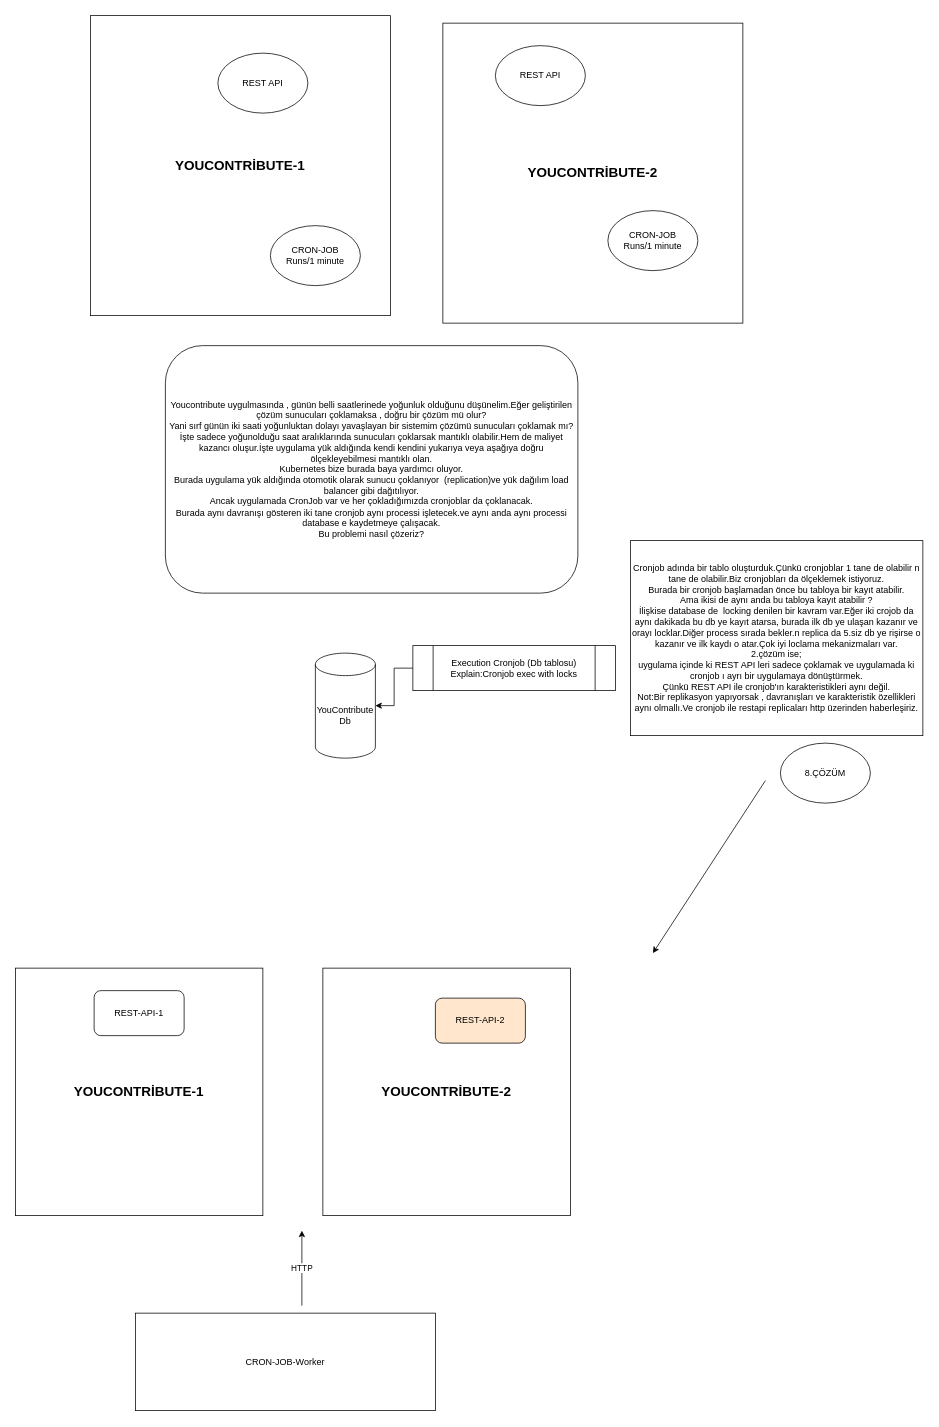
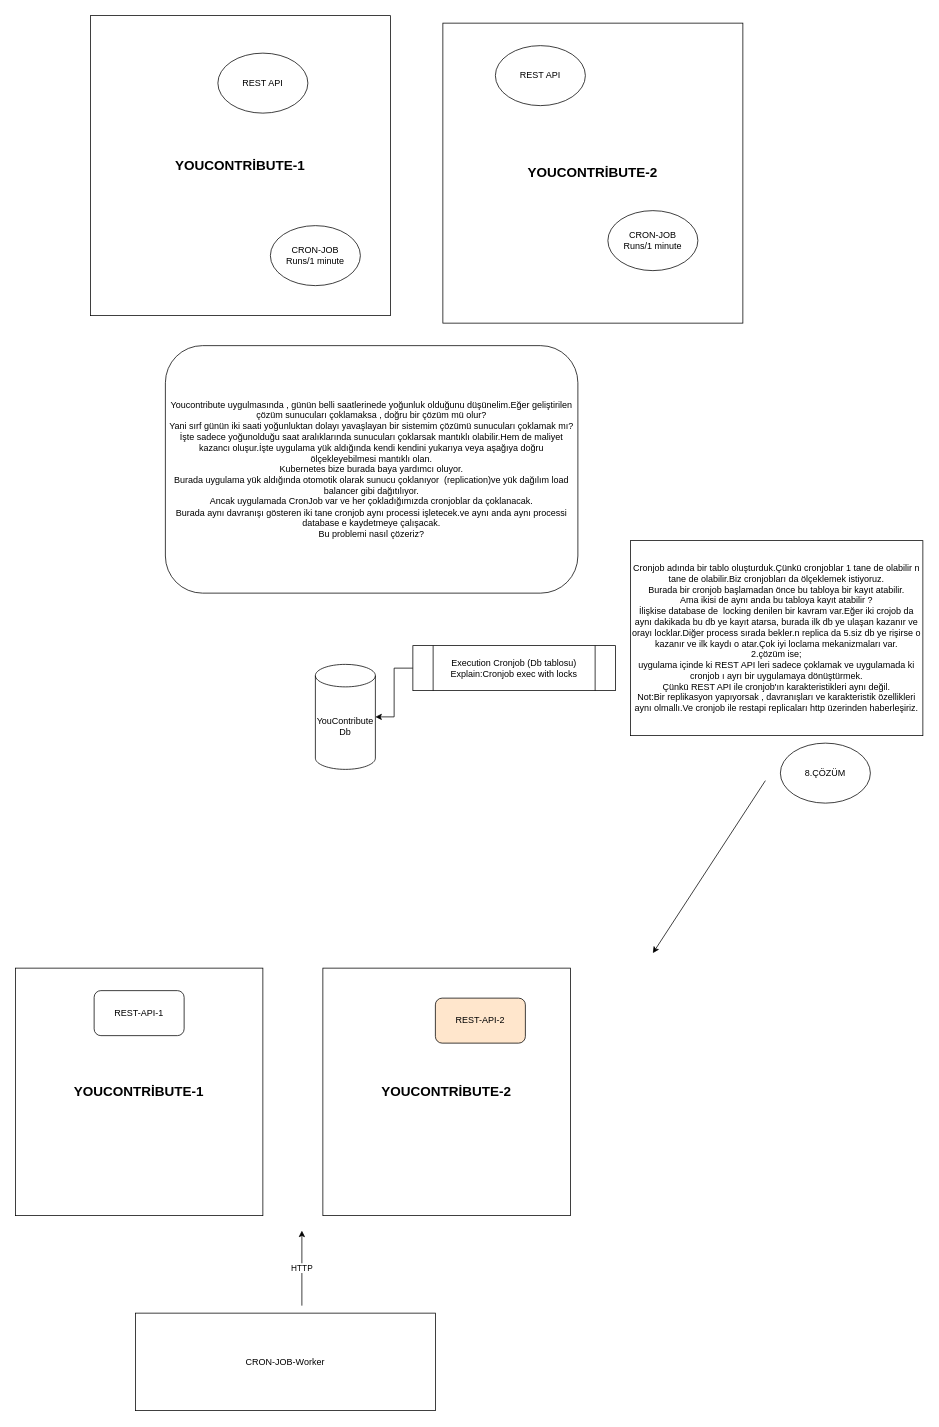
(345, 705) -> (345, 717)
